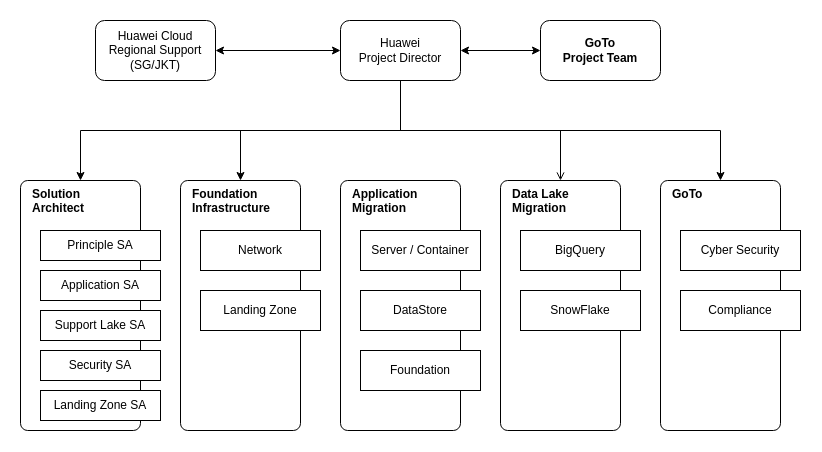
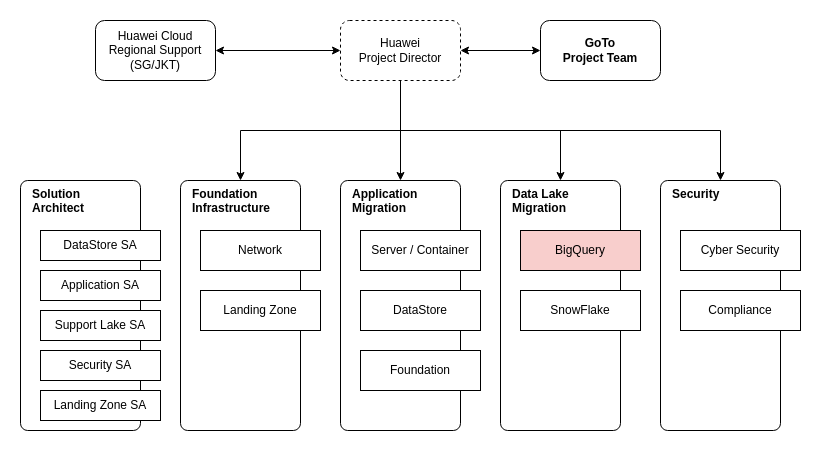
(401, 51) -> (401, 51)
(139, 131) -> none
none -> (401, 153)
(561, 174) -> (561, 172)
(686, 195) -> (698, 195)
(101, 246) -> (101, 246)
(581, 251) -> (581, 251)
